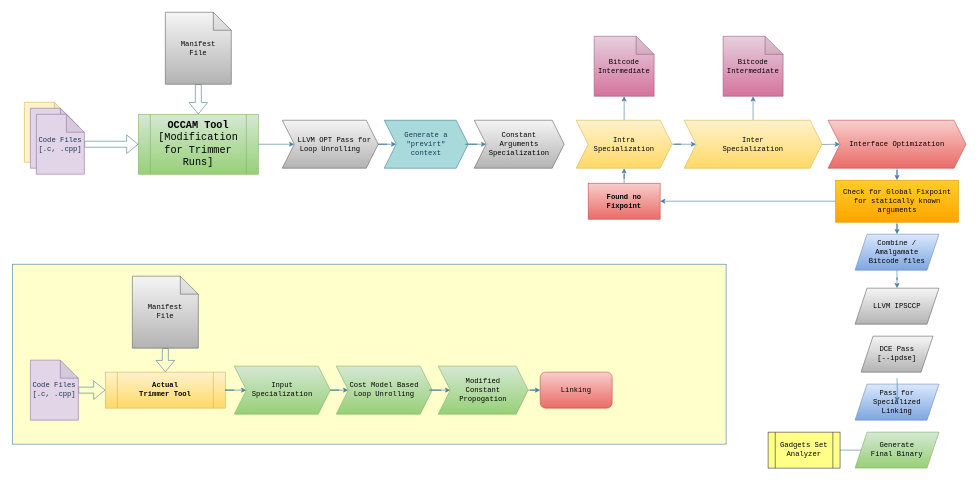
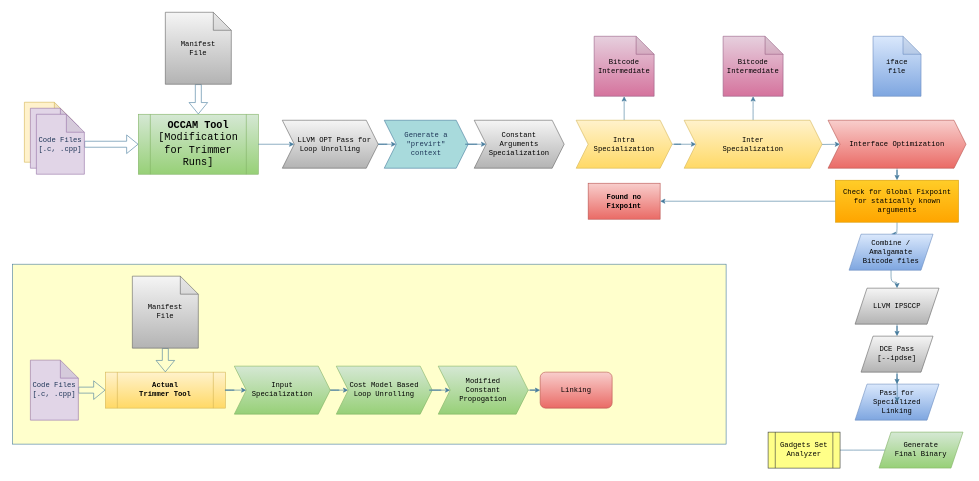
none -> (897, 66)
(624, 177) -> none
(897, 252) -> (891, 252)
none -> (897, 330)
none -> (897, 374)
(897, 450) -> (921, 450)
